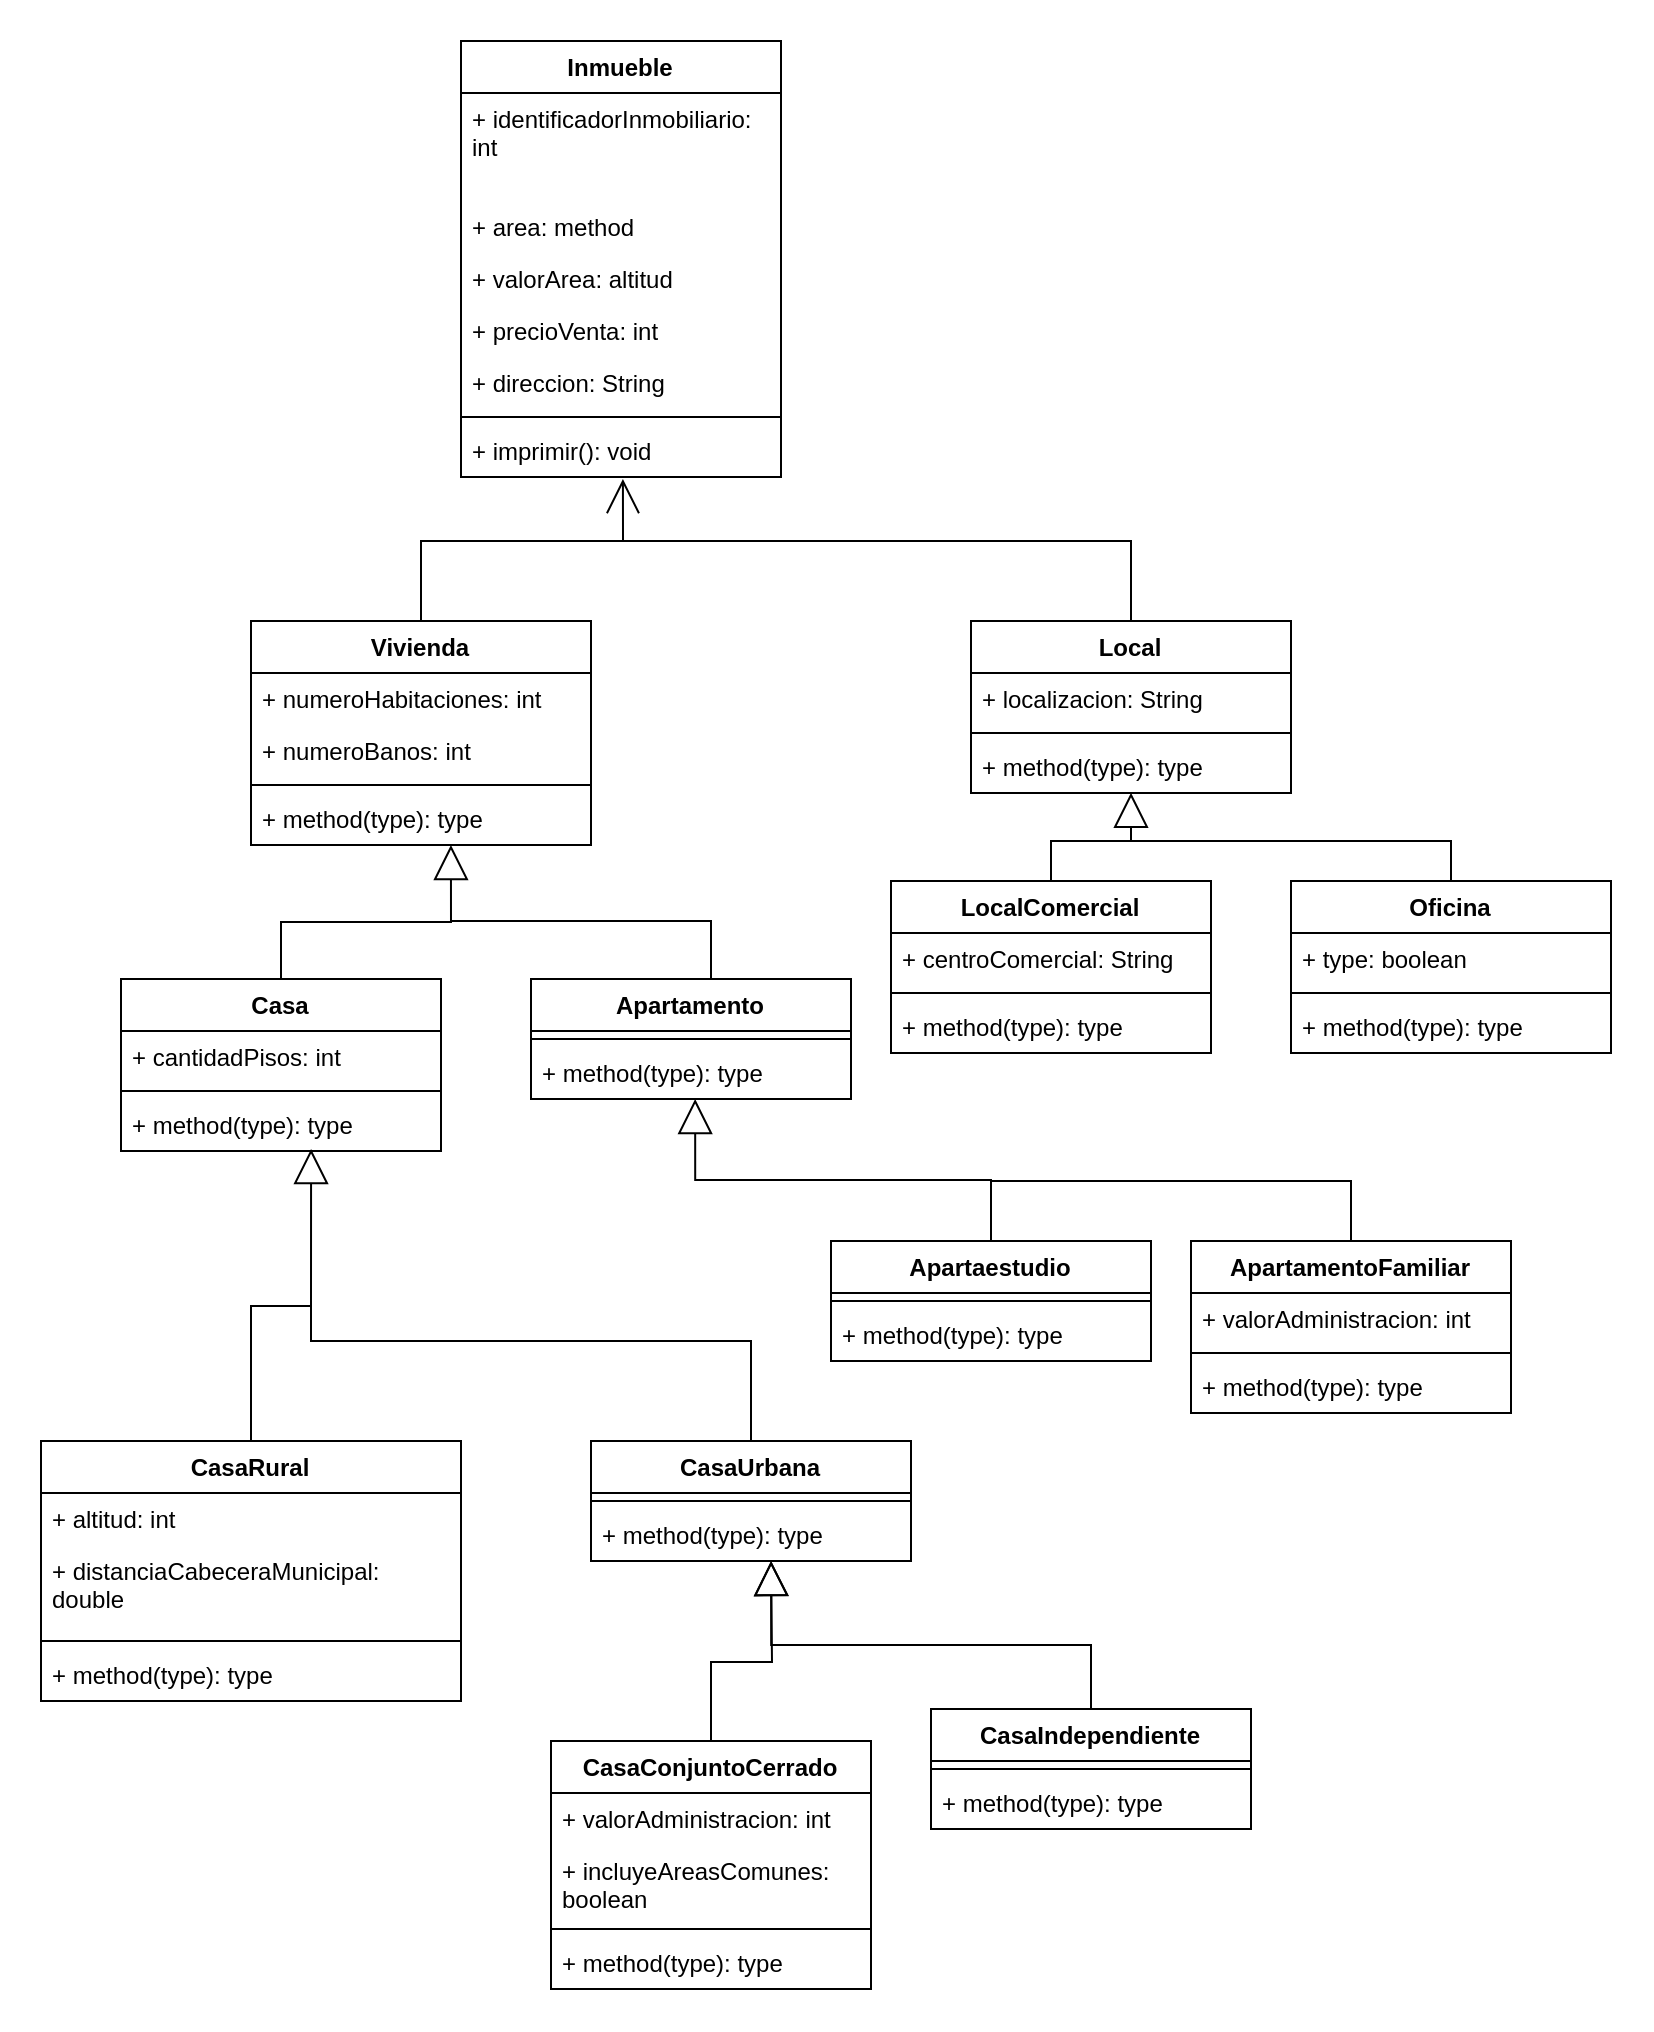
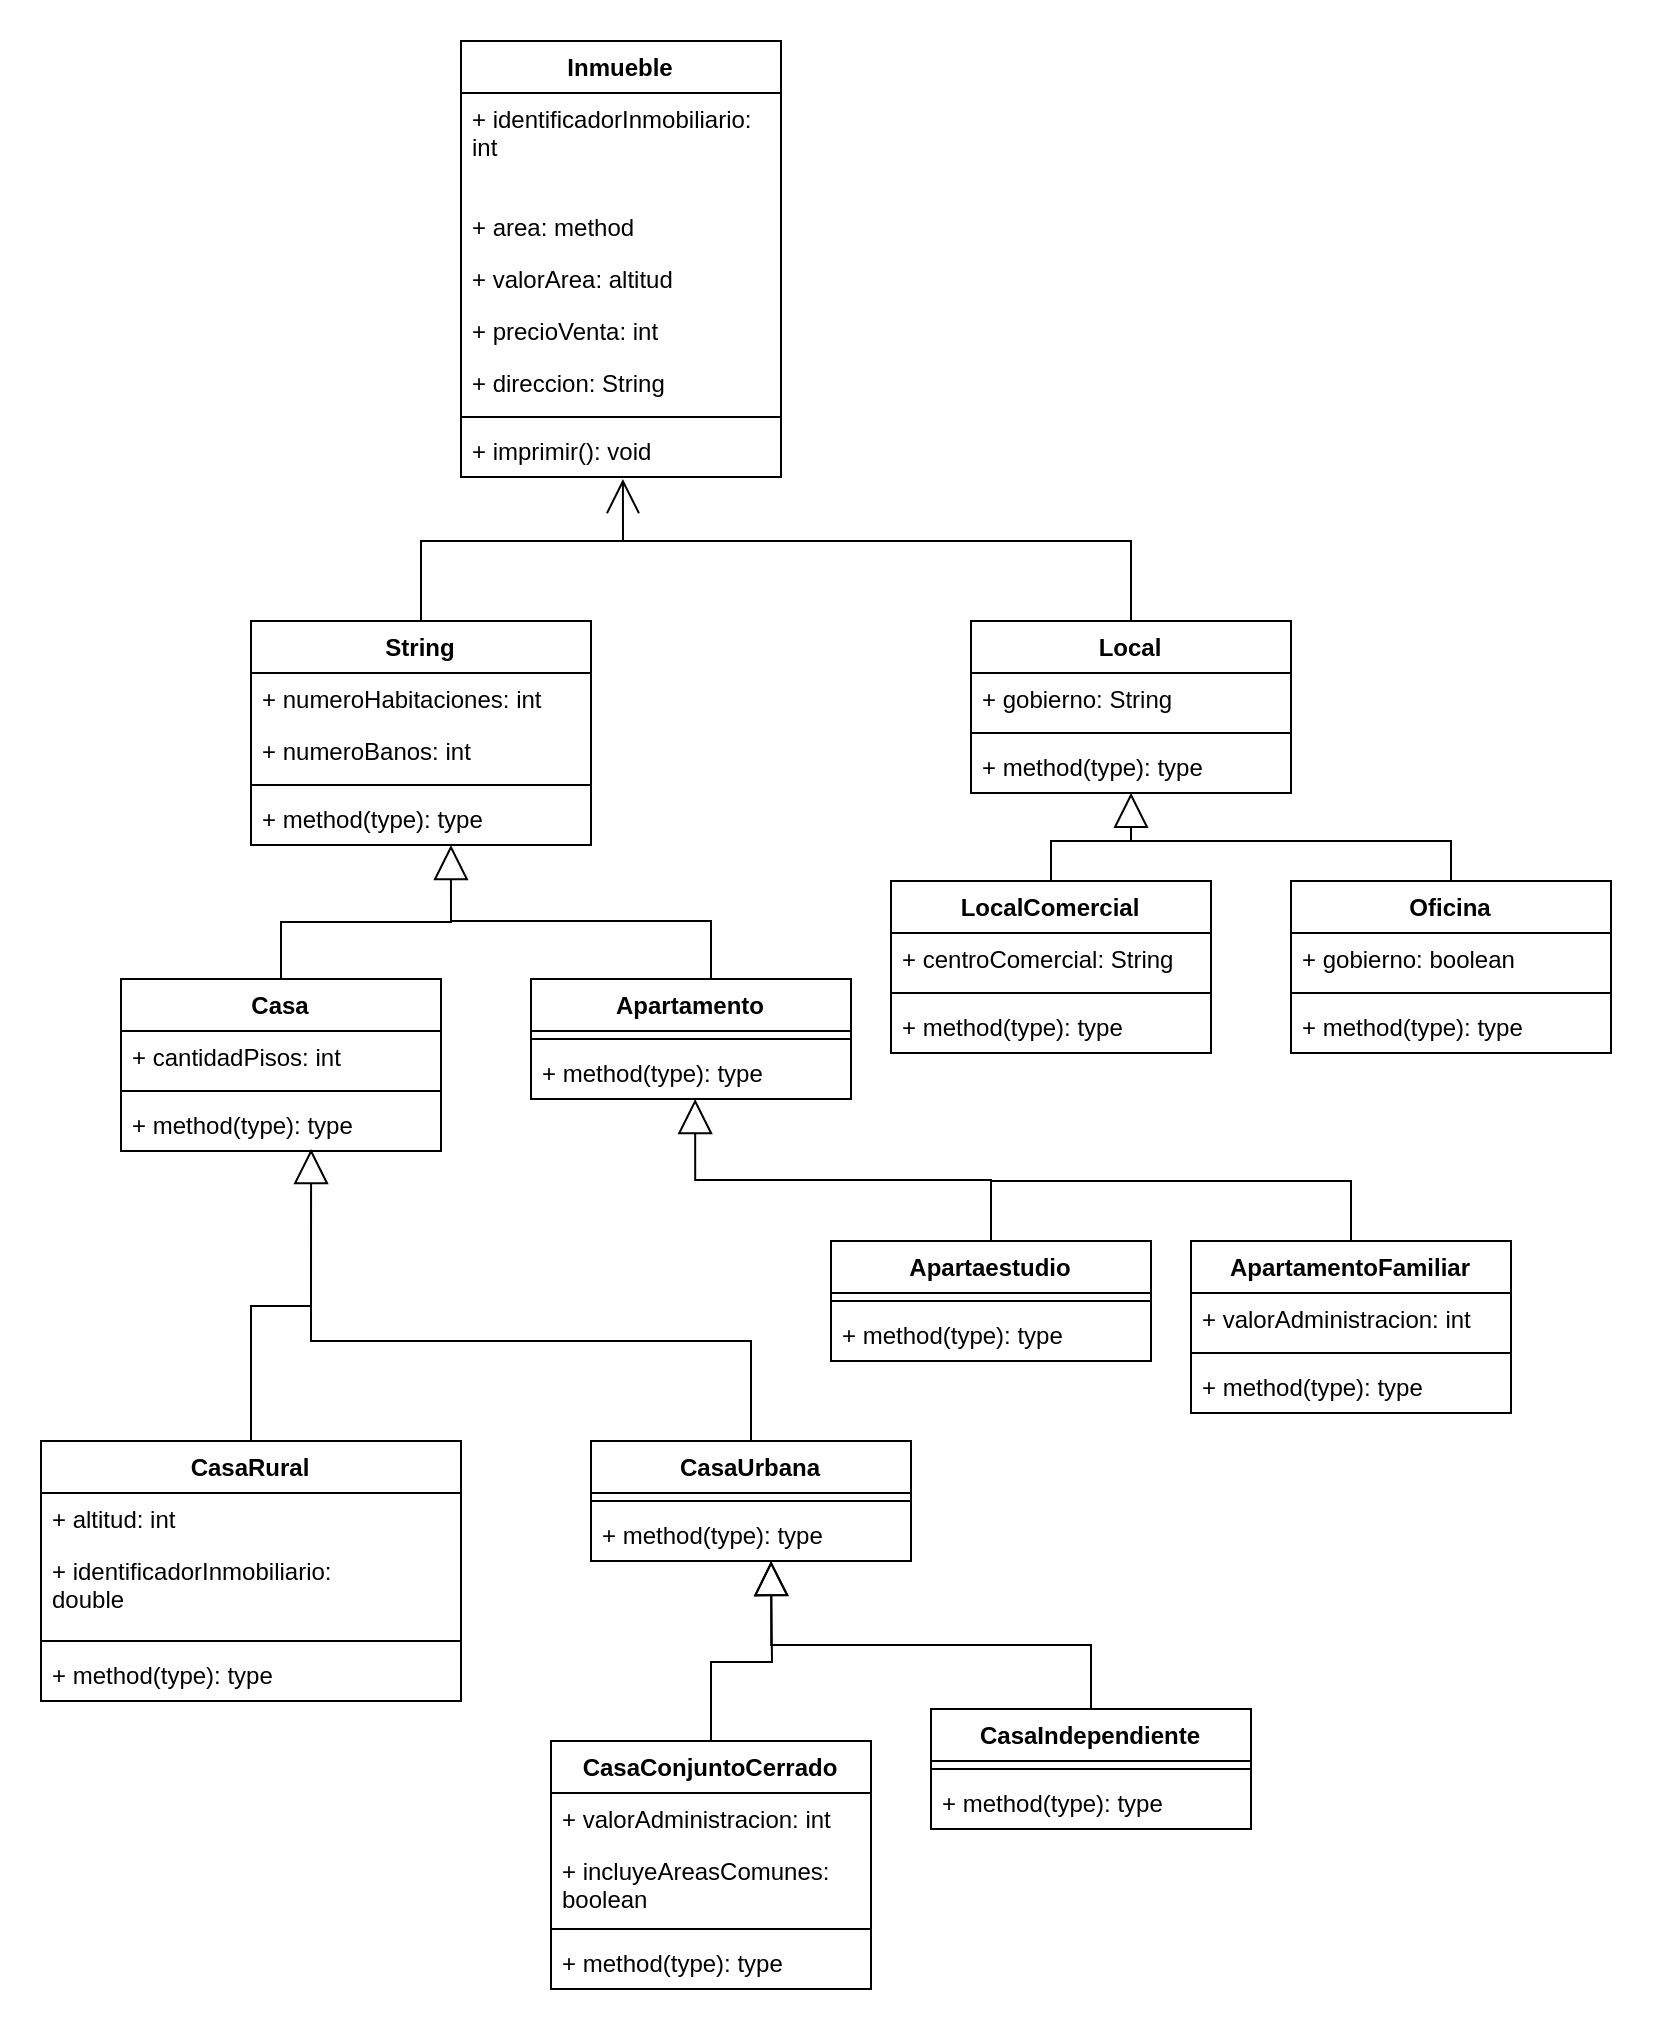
(420, 648) -> (420, 648)
(1105, 700) -> (1087, 700)
(1390, 960) -> (1414, 960)
(225, 1572) -> (212, 1572)
